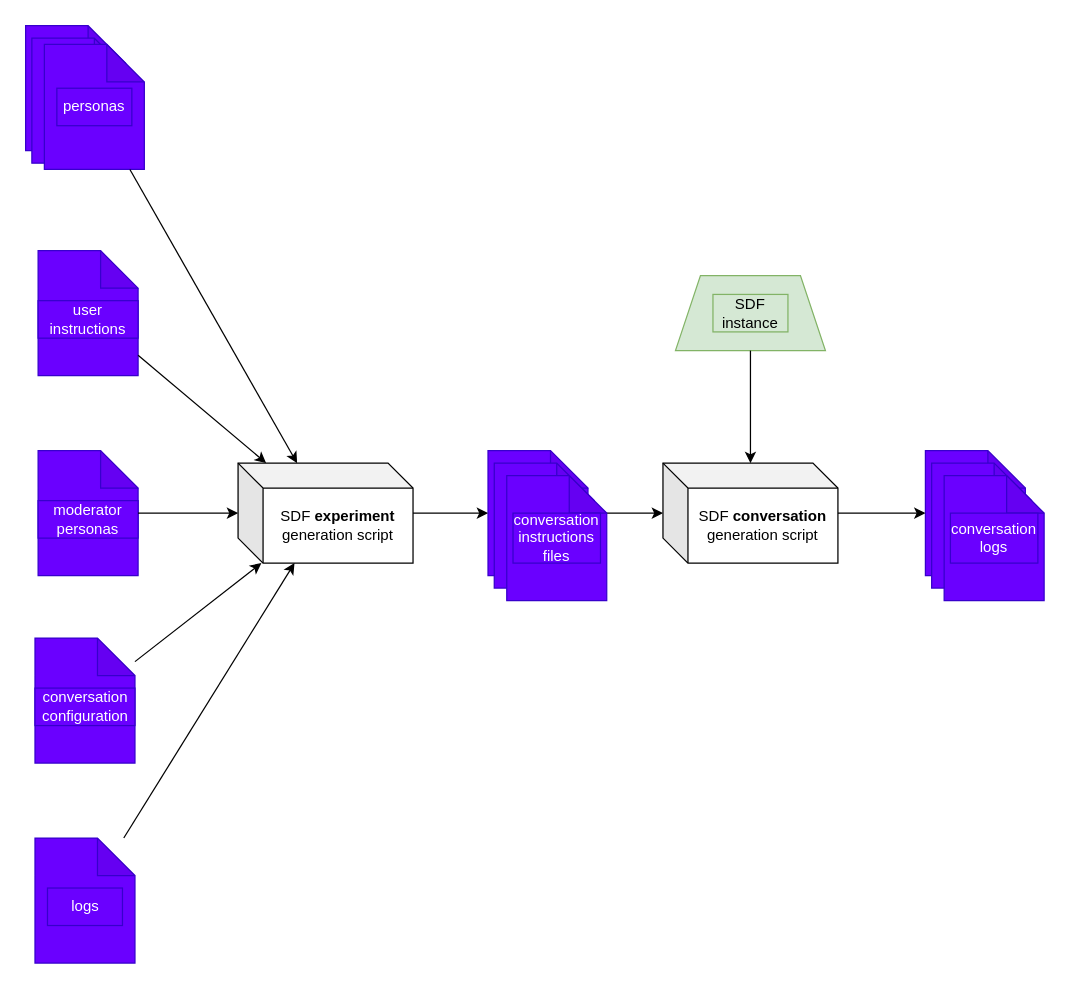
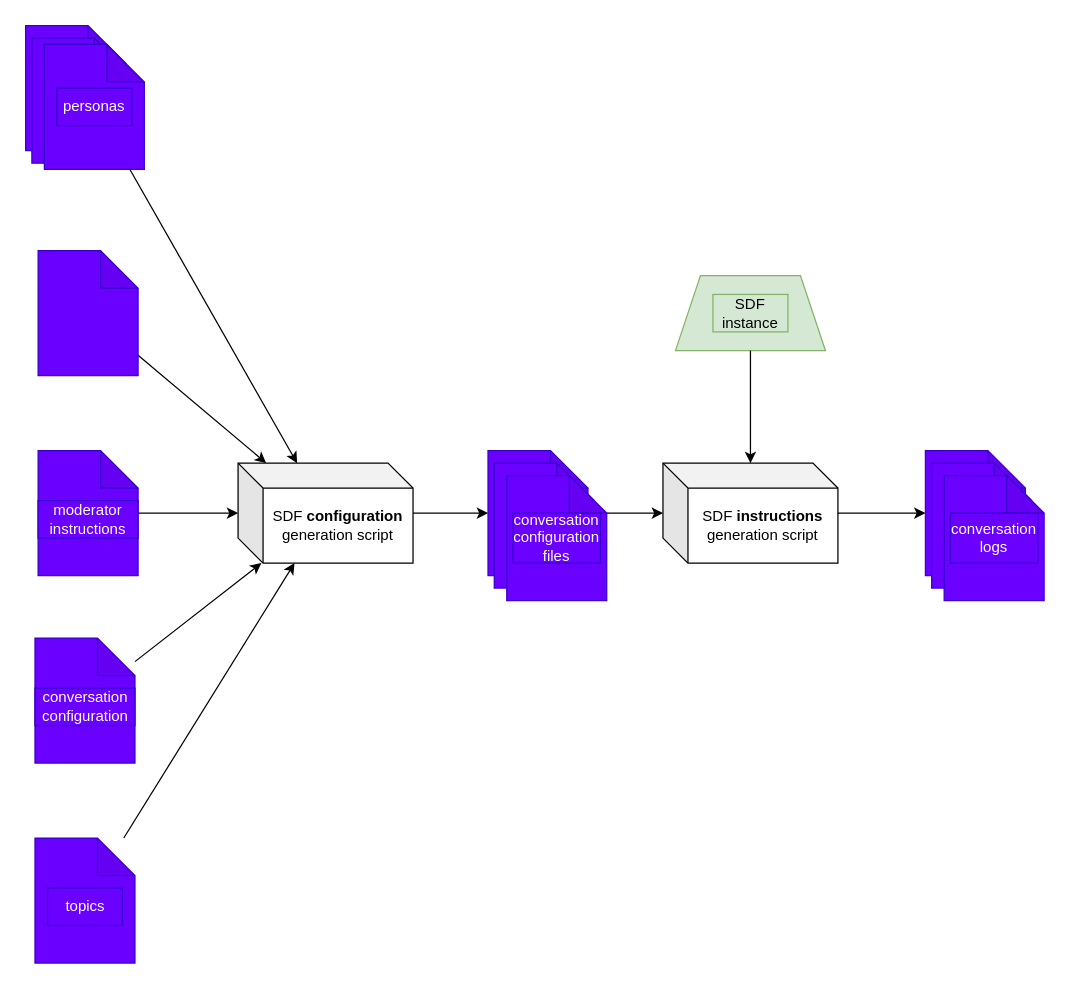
(88, 319) -> none
(88, 519) -> (88, 519)
(338, 526) -> (338, 526)
(763, 526) -> (763, 526)
(557, 538) -> (557, 538)
(86, 907) -> (86, 907)
